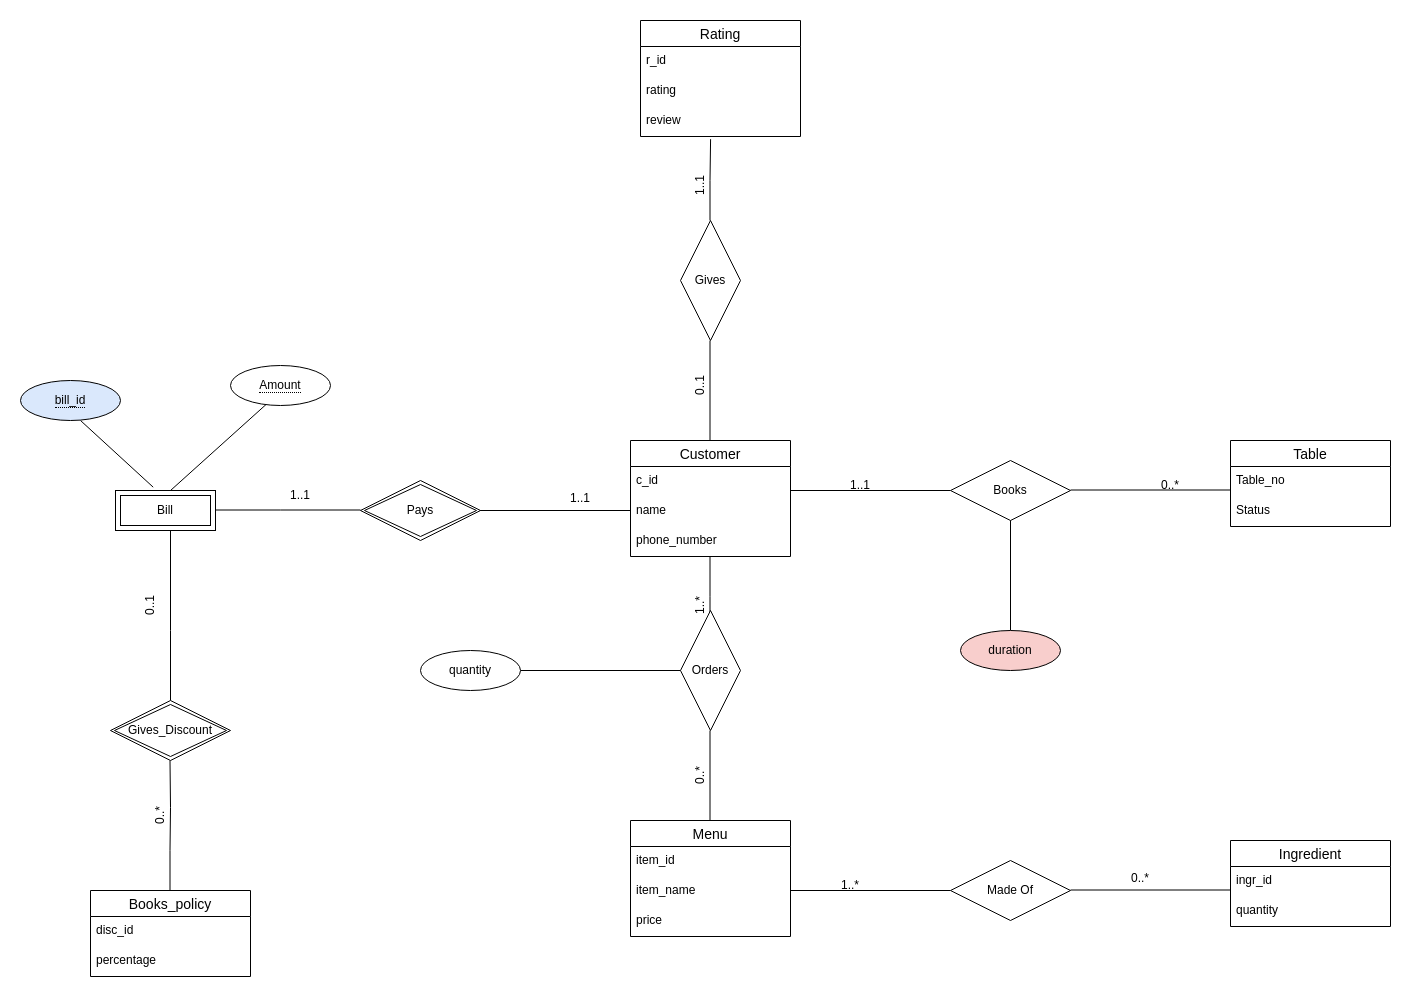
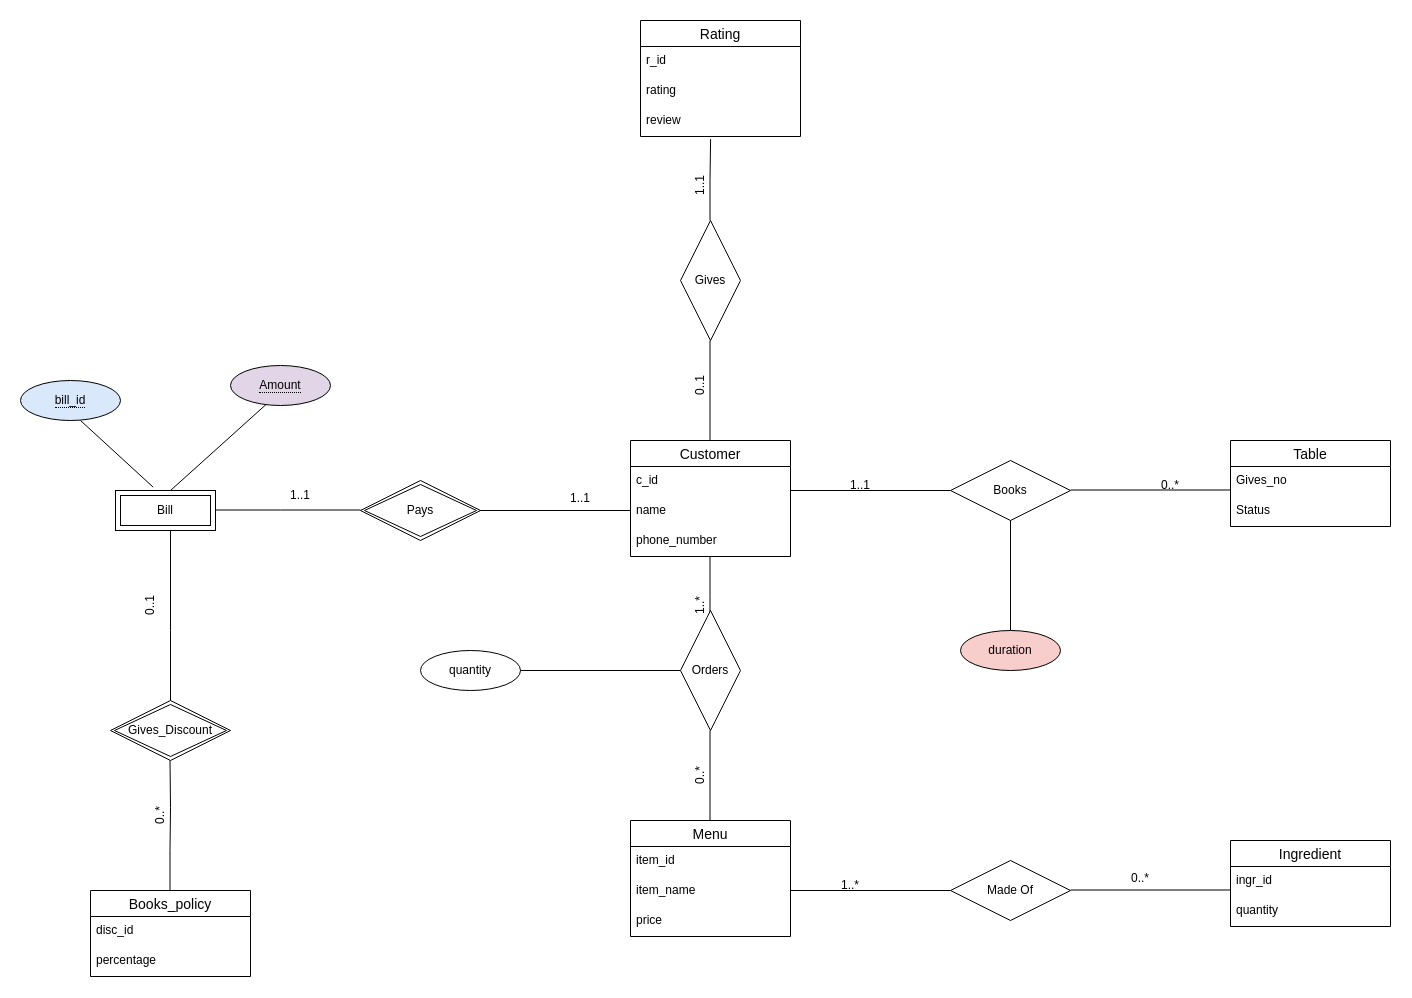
(281, 386) -> (281, 386)
(1262, 481) -> (1262, 481)
